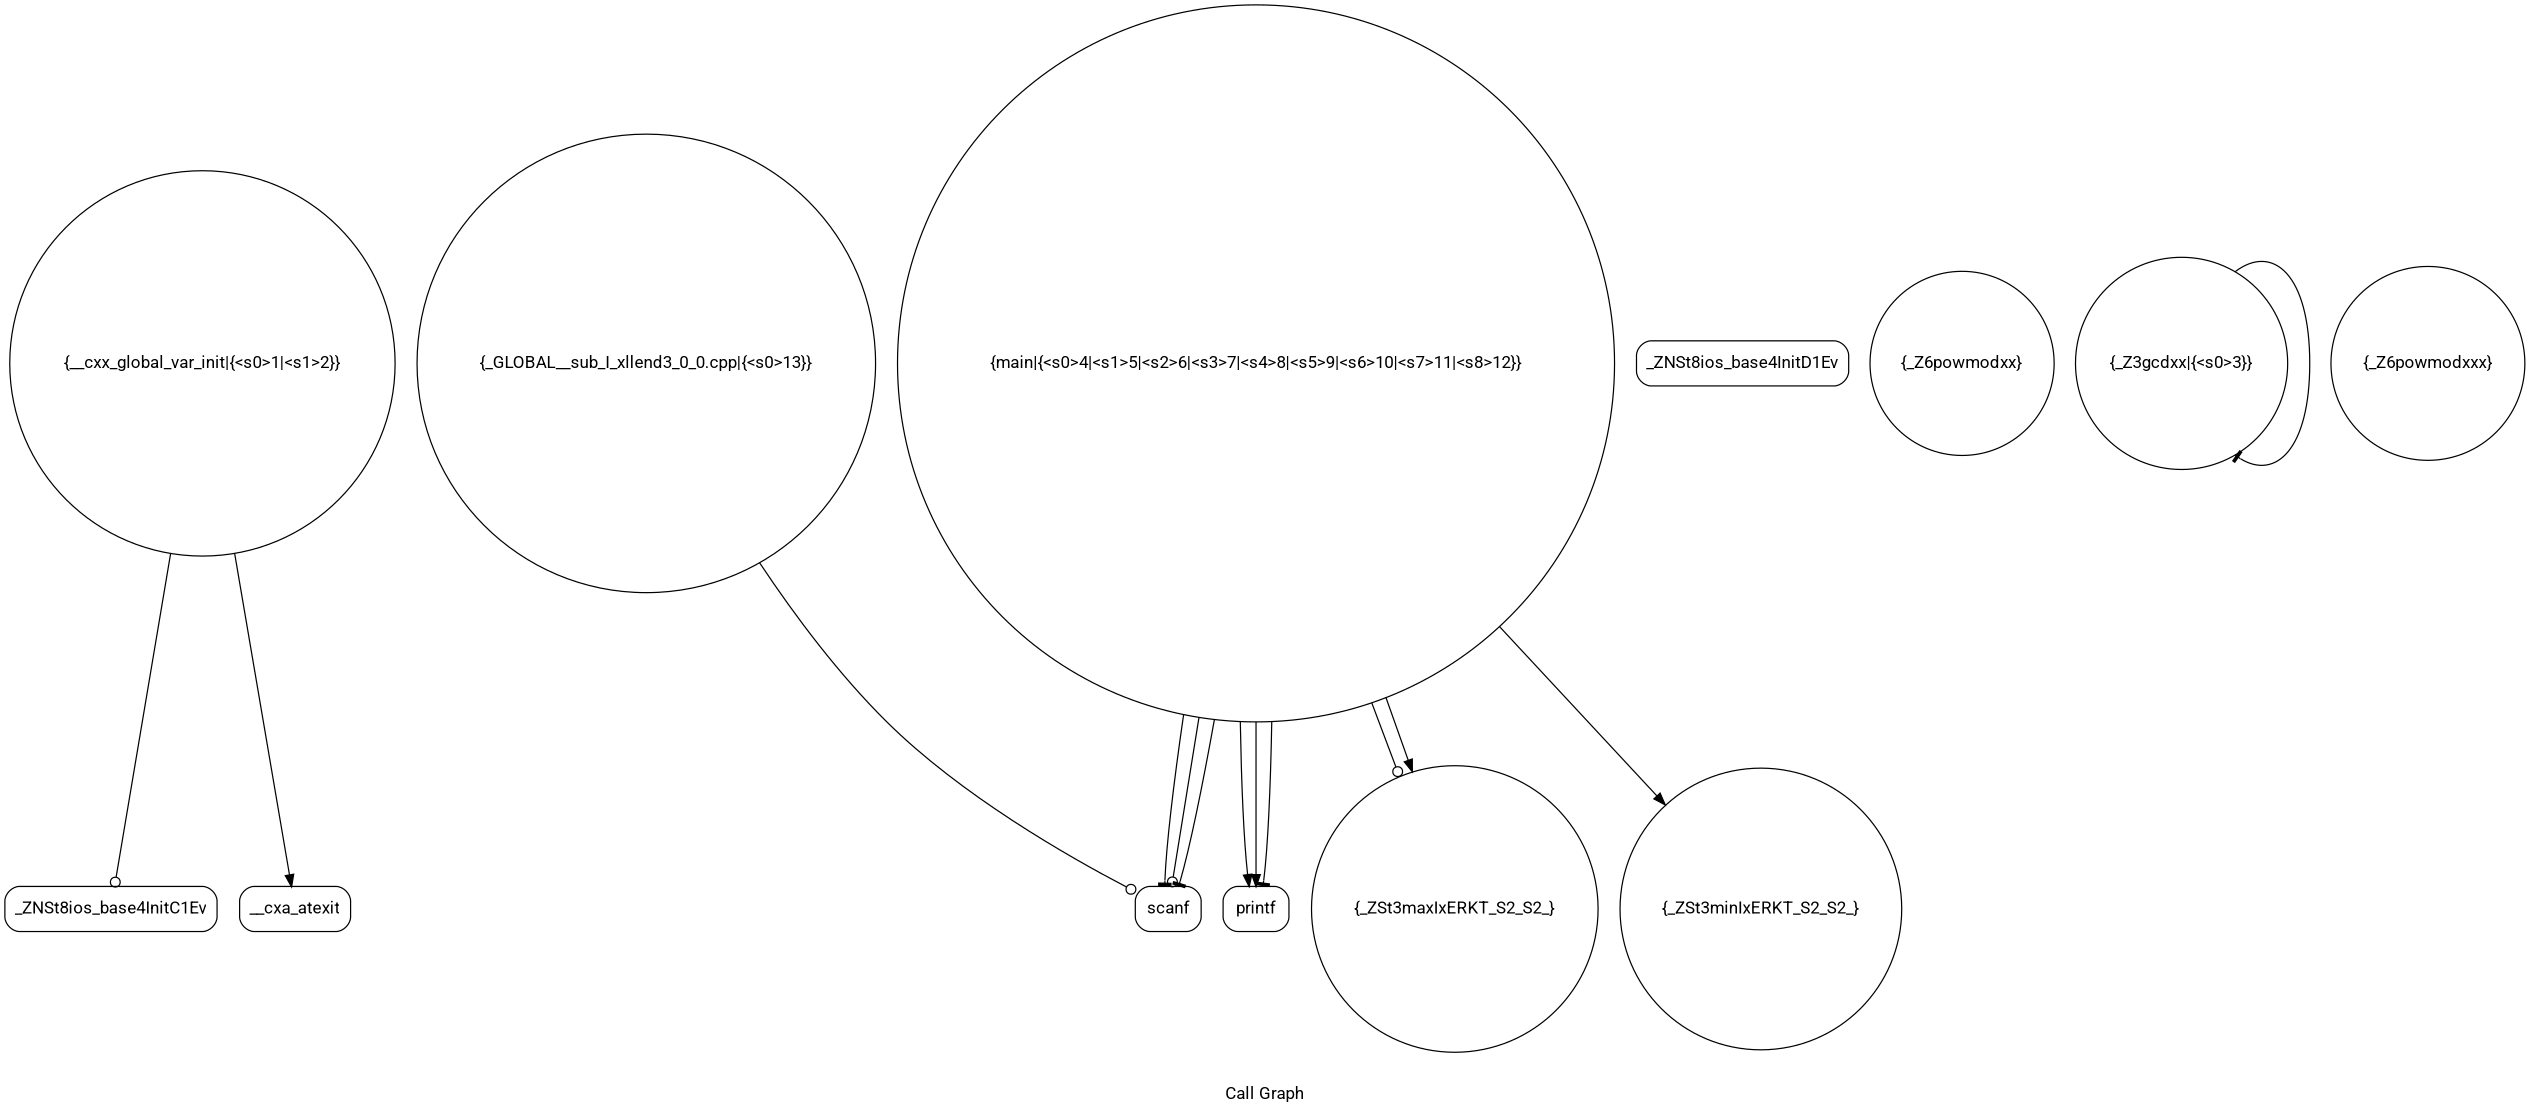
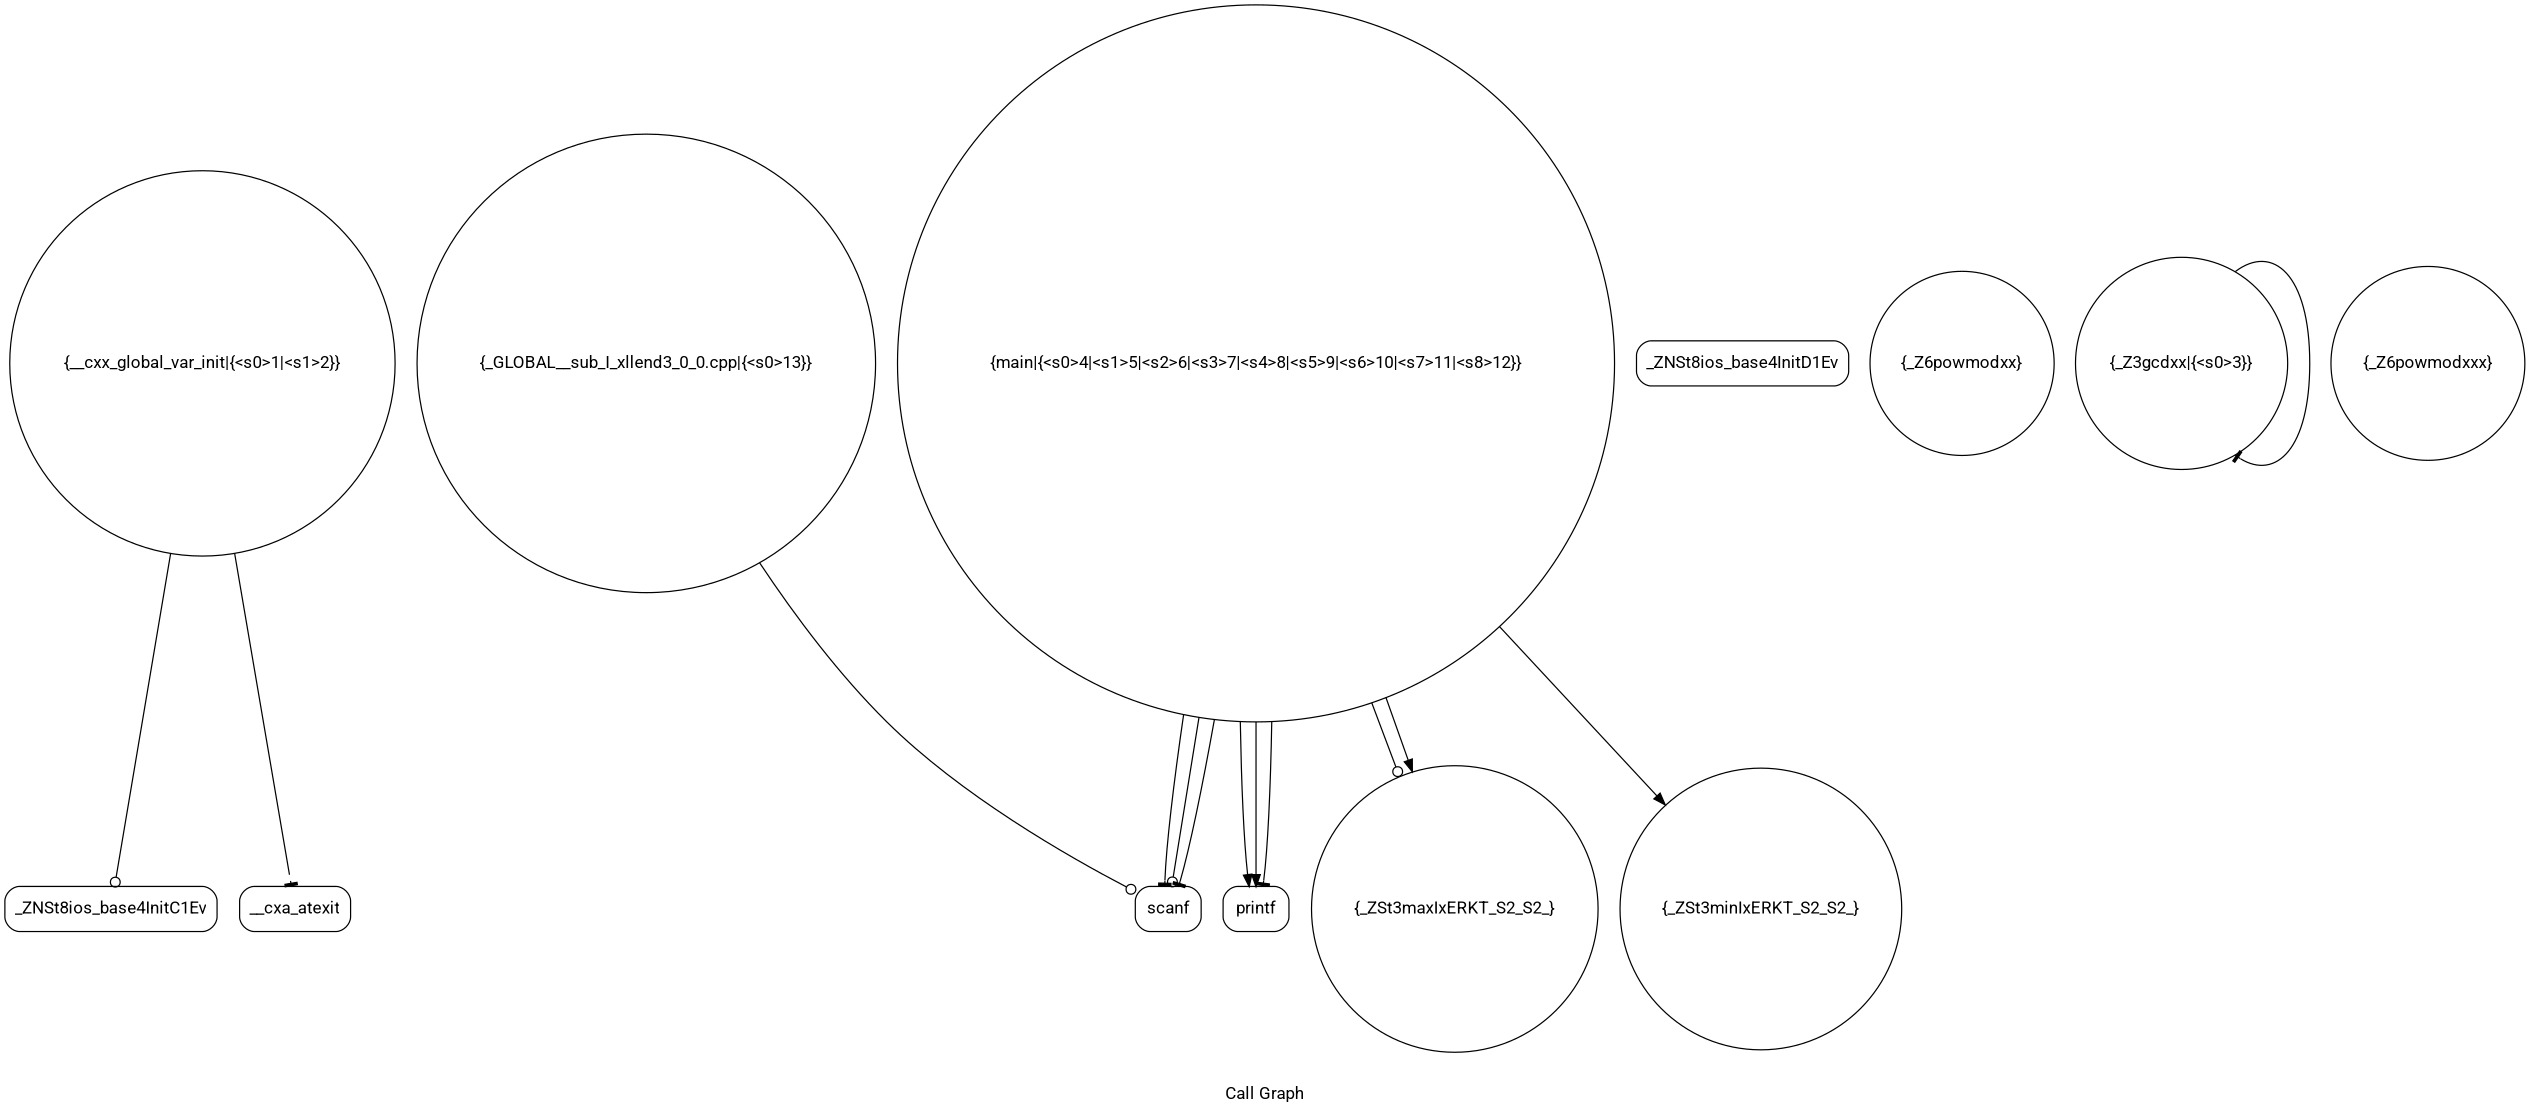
(262, 714) -> (262, 714)
